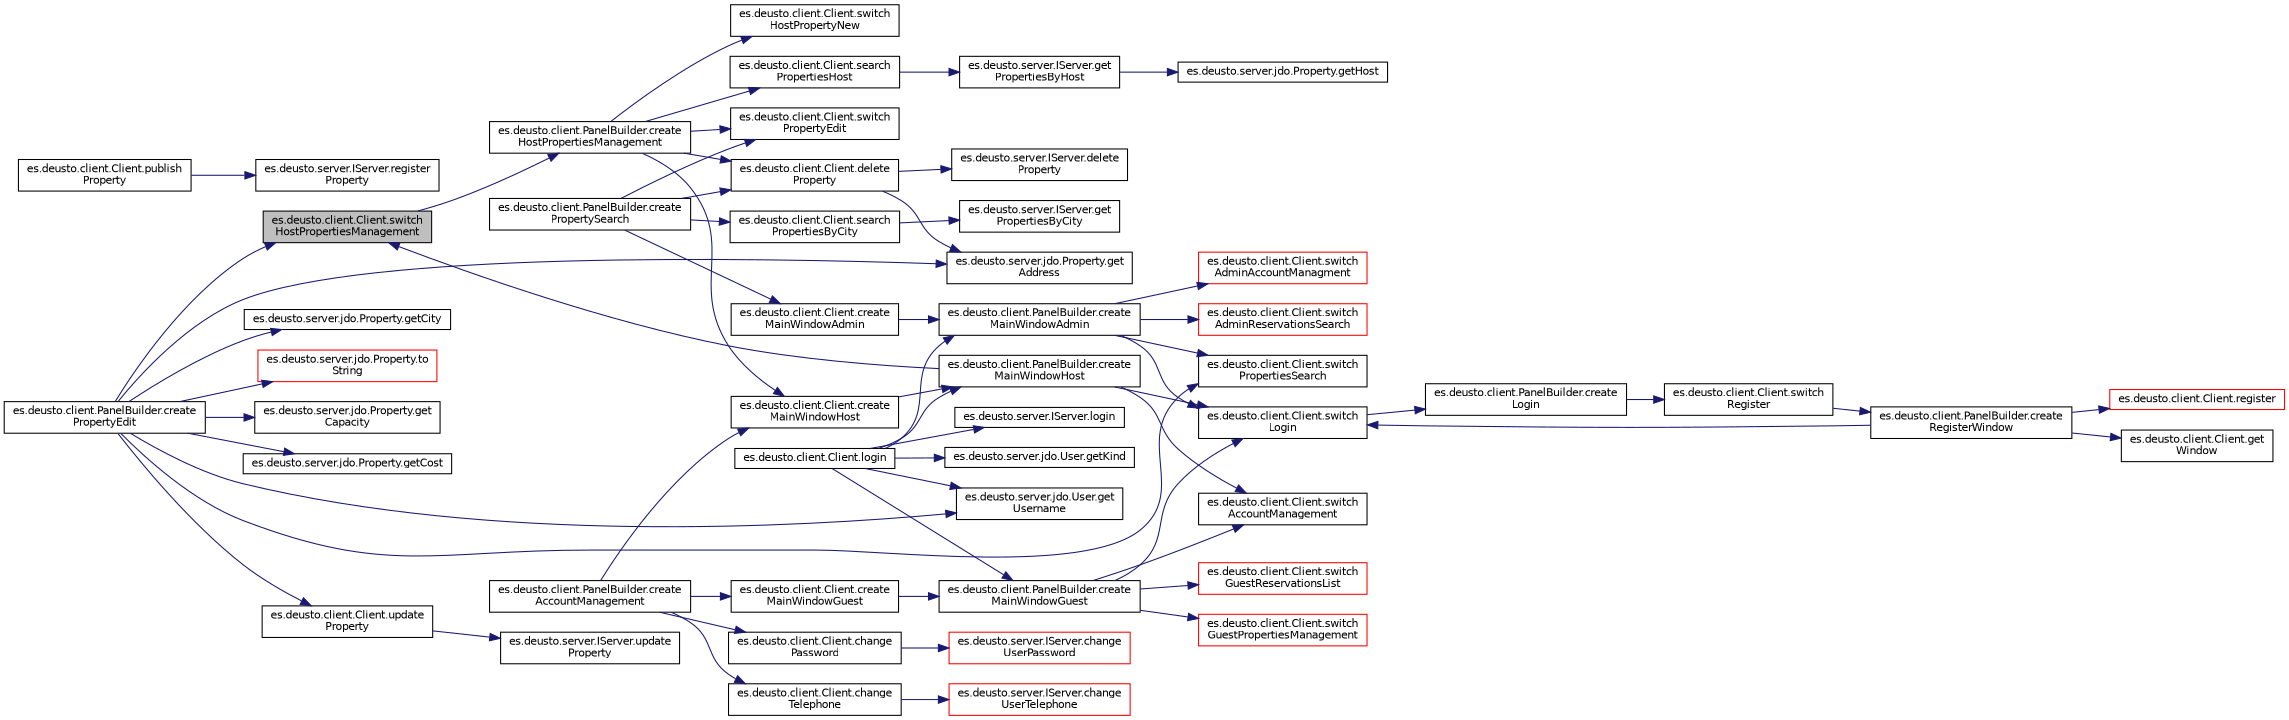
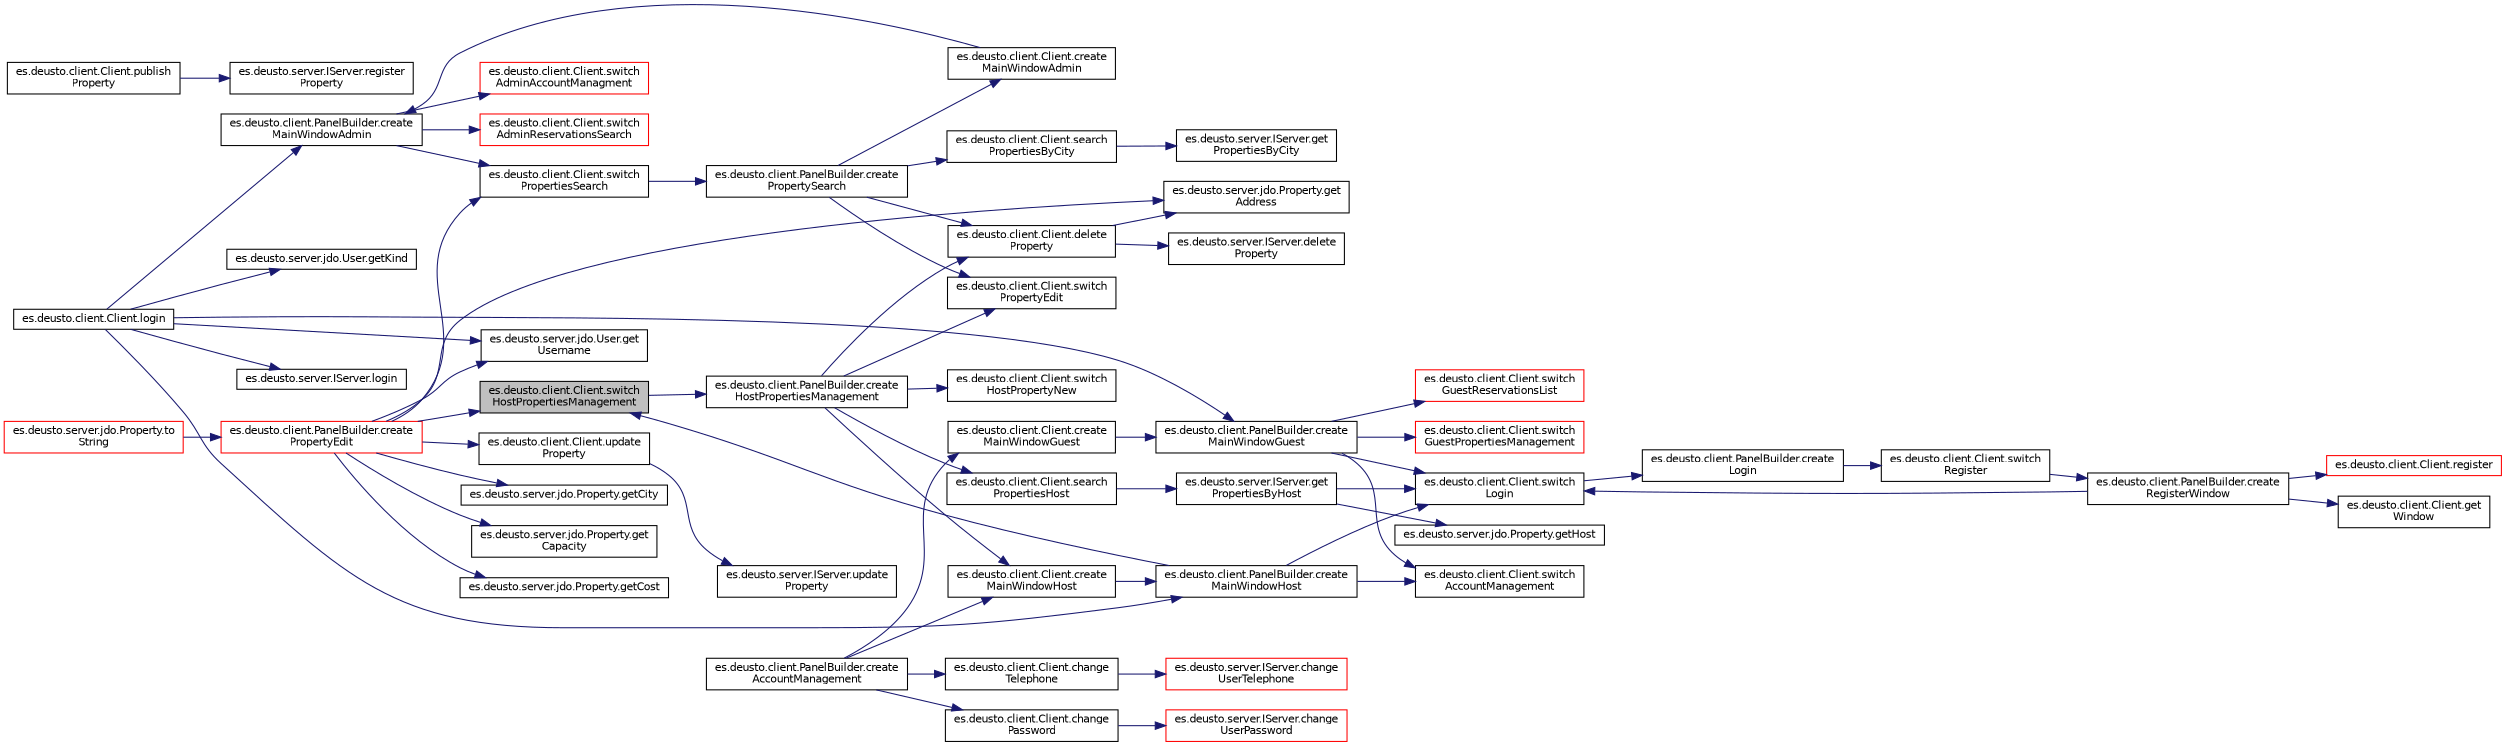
none -> (672, 181)
(1157, 367) -> (1366, 489)
(221, 393) -> (193, 437)
(105, 417) -> (322, 437)
